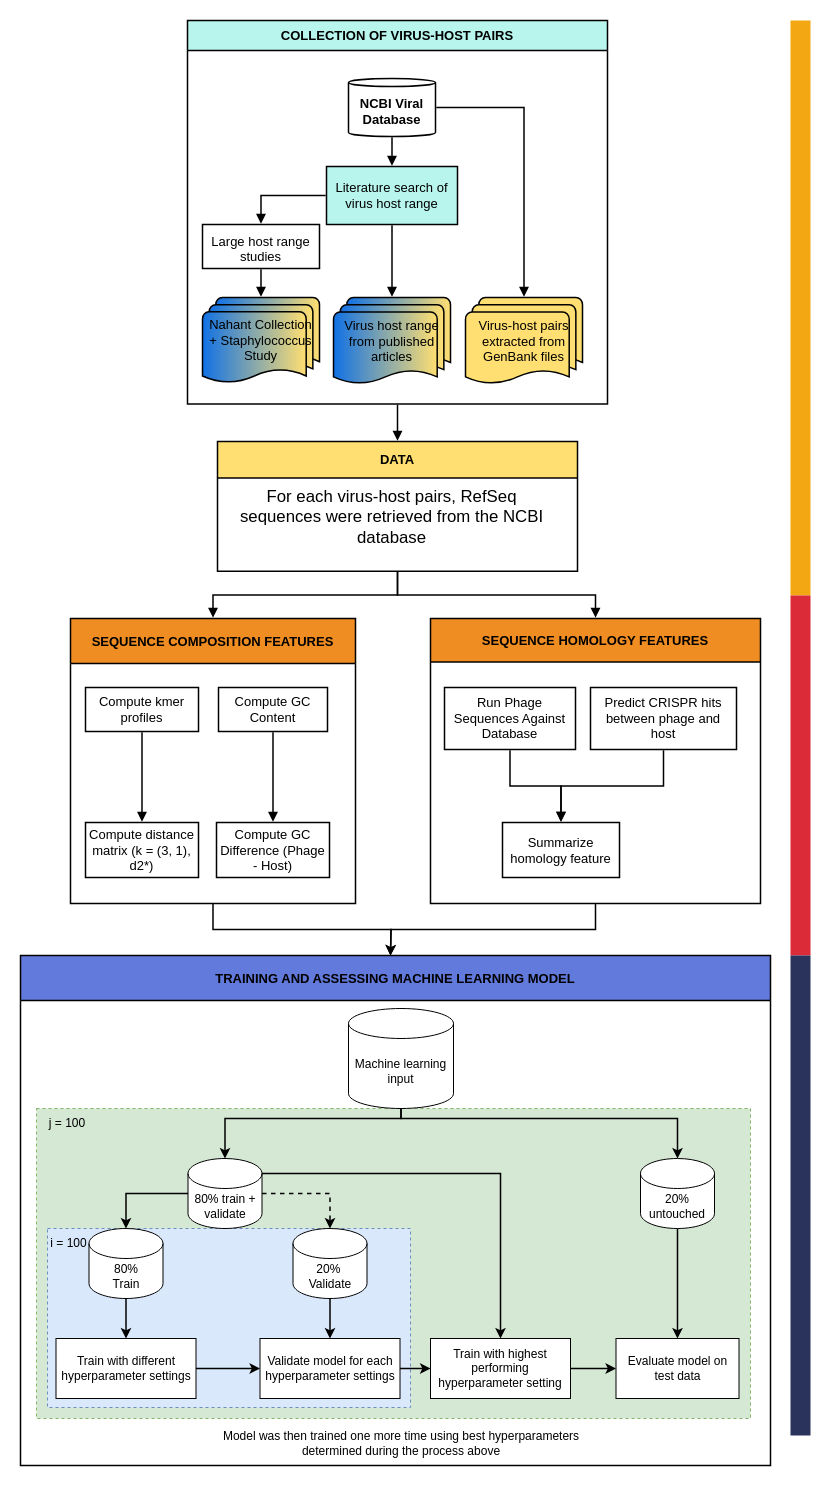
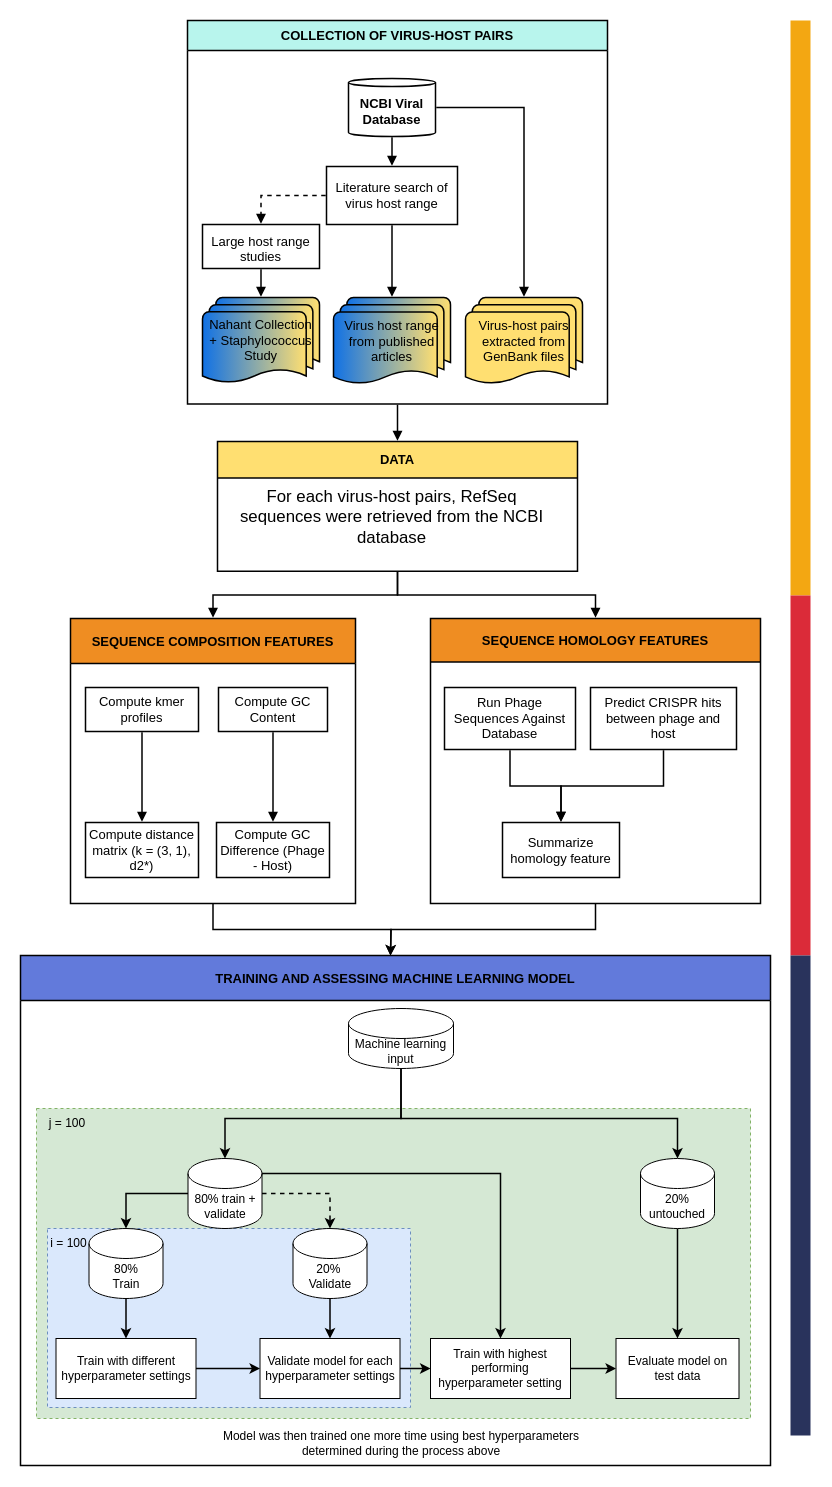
(279, 196) -> (279, 196)
(392, 196) -> (392, 196)
(401, 1059) -> (401, 1039)
